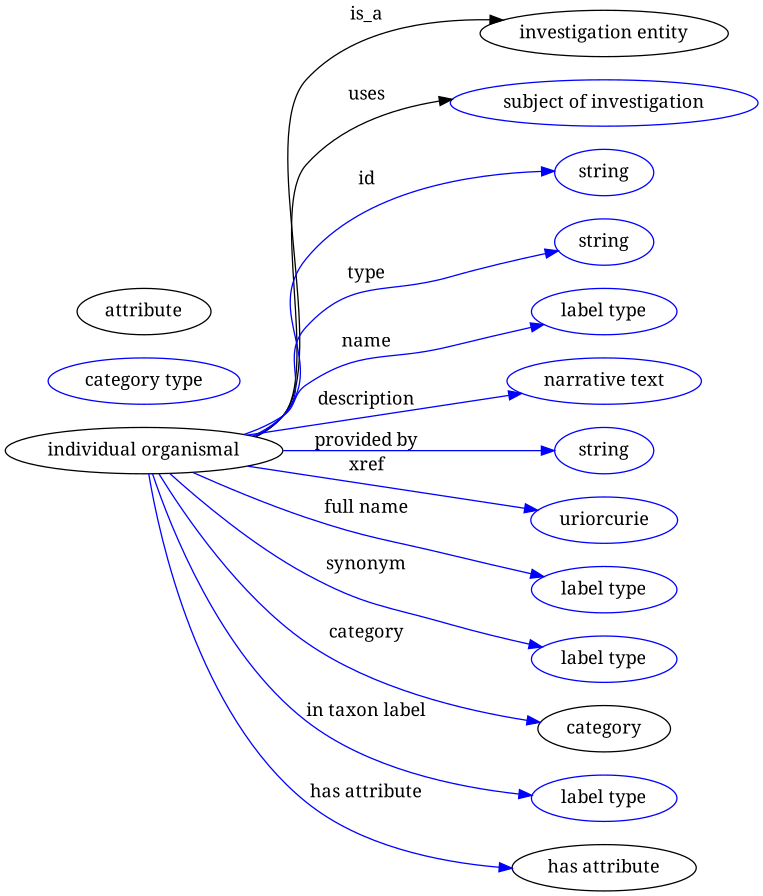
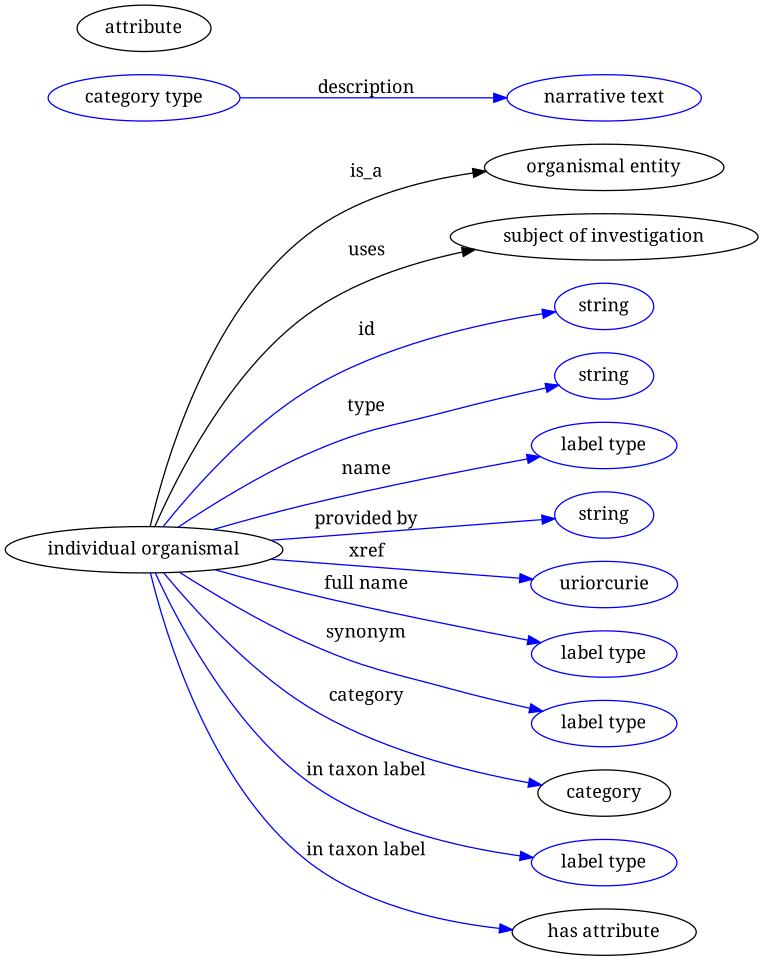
(604, 33) -> (604, 167)
(604, 103) -> (604, 237)
(378, 415) -> (367, 98)
(367, 792) -> (367, 850)
